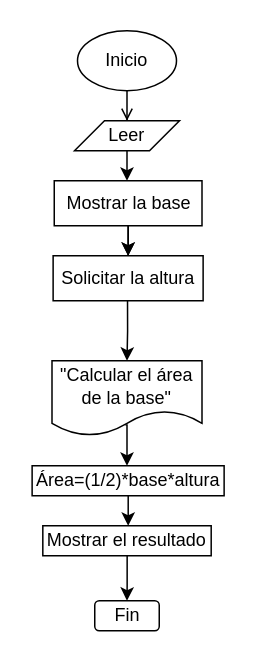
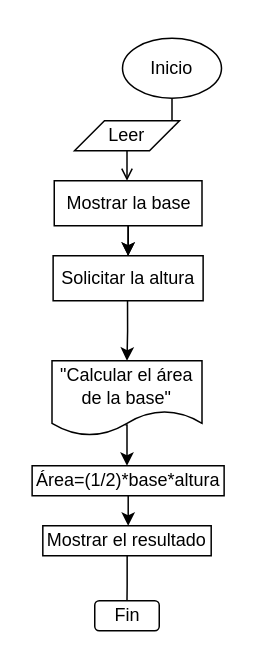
(127, 61) -> (172, 68)
(127, 169) -> (127, 171)
(127, 589) -> (127, 593)
